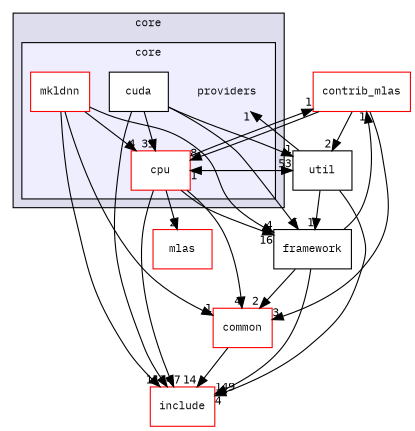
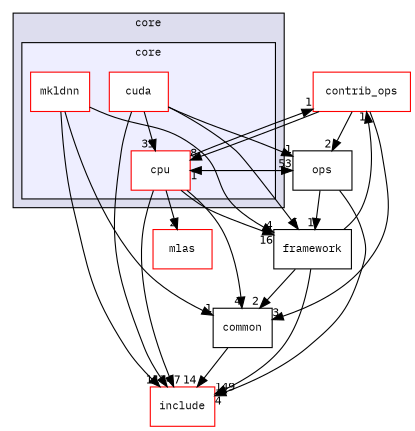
(139, 92) -> (139, 92)
(227, 92) -> none
(362, 92) -> (362, 92)
(106, 128) -> none
(322, 171) -> (322, 171)
(243, 328) -> (243, 328)
